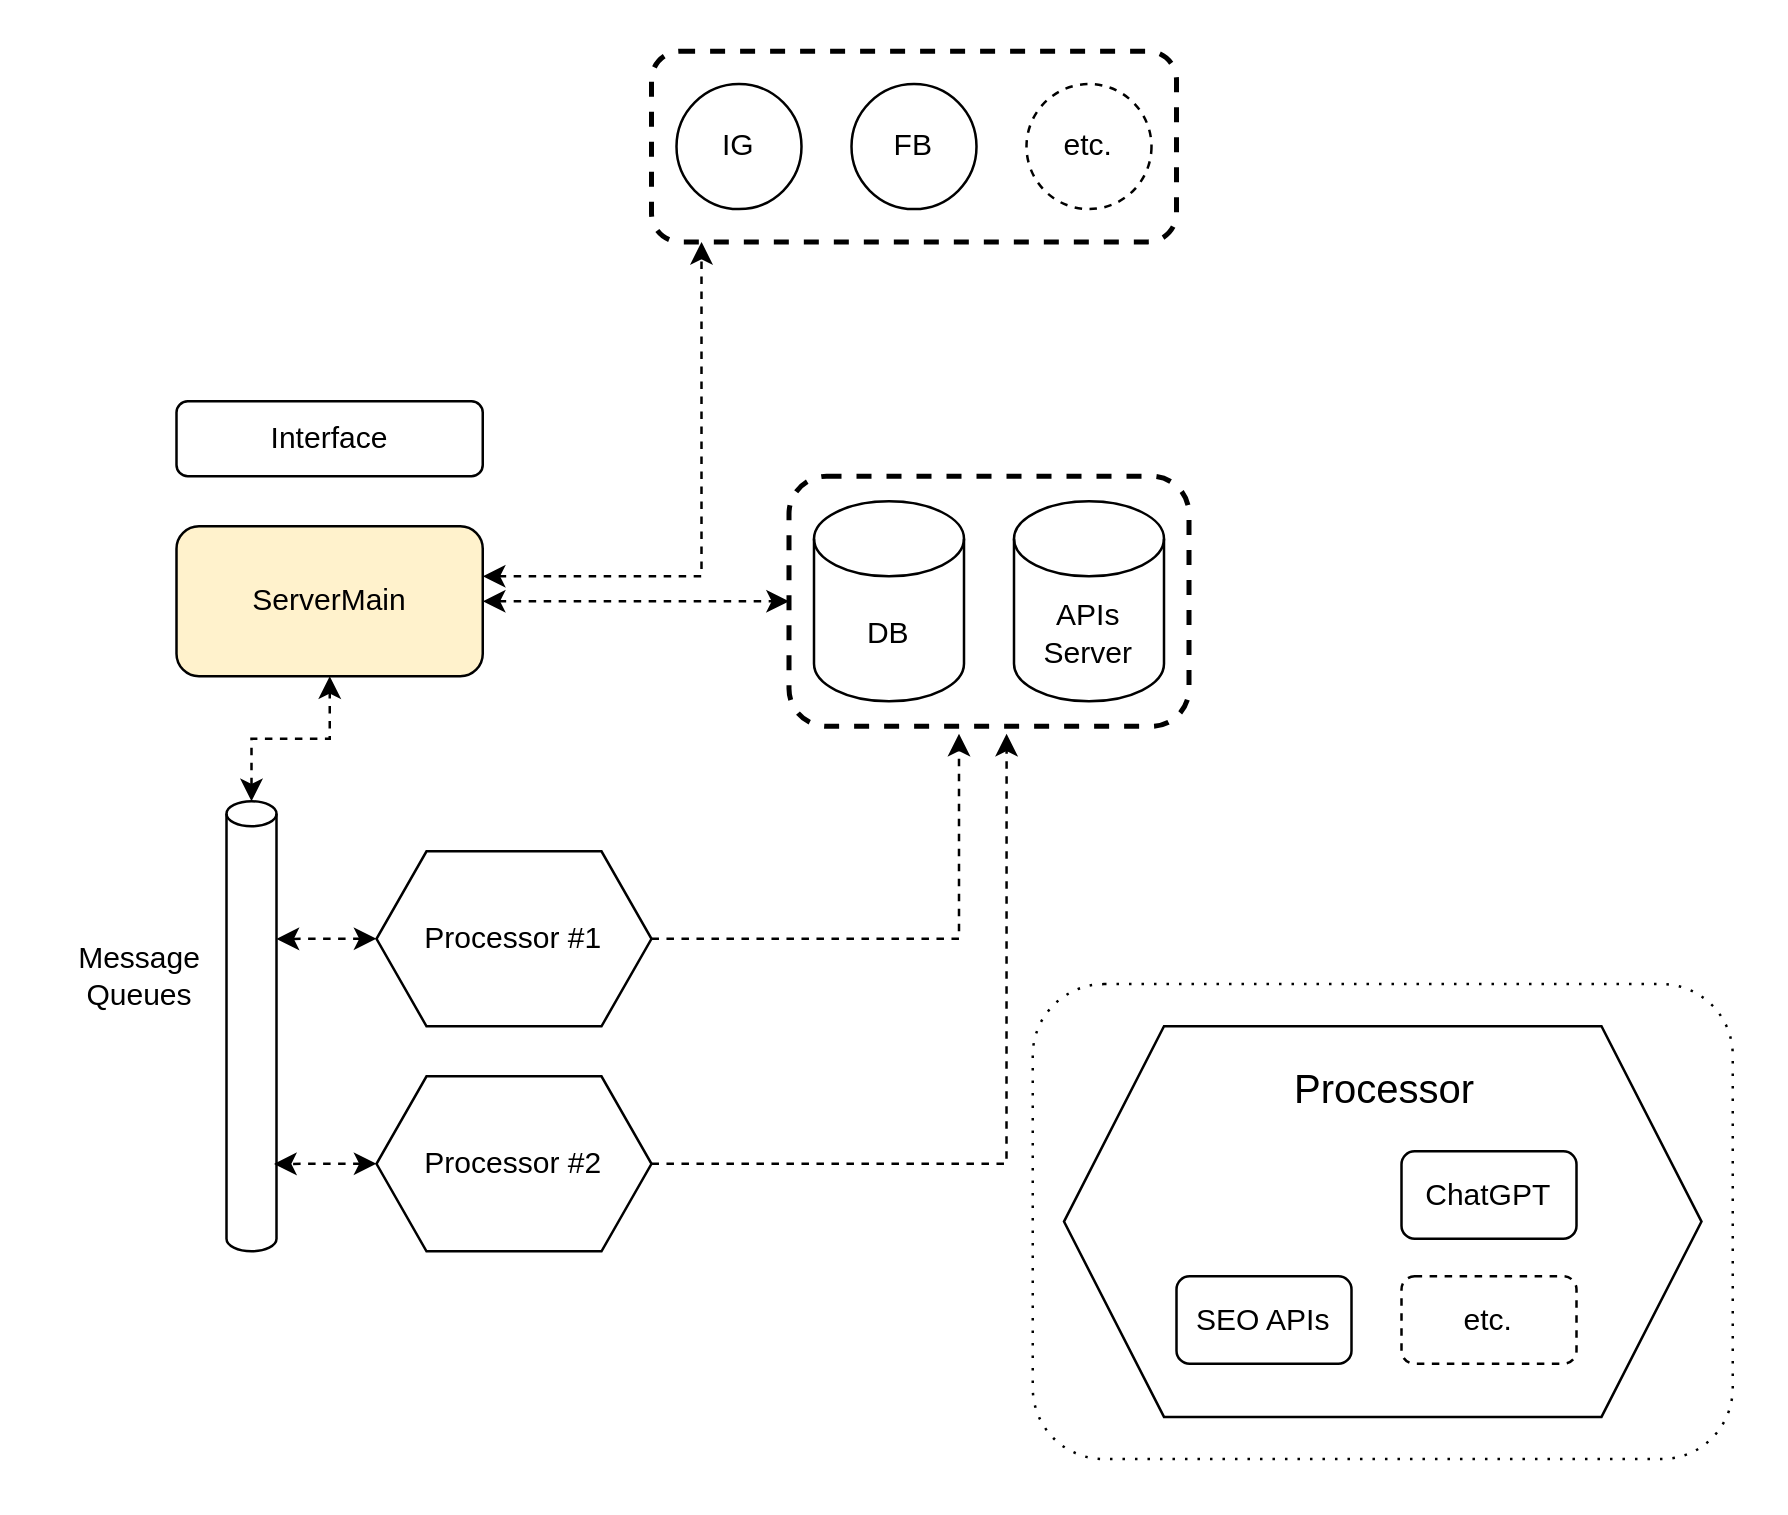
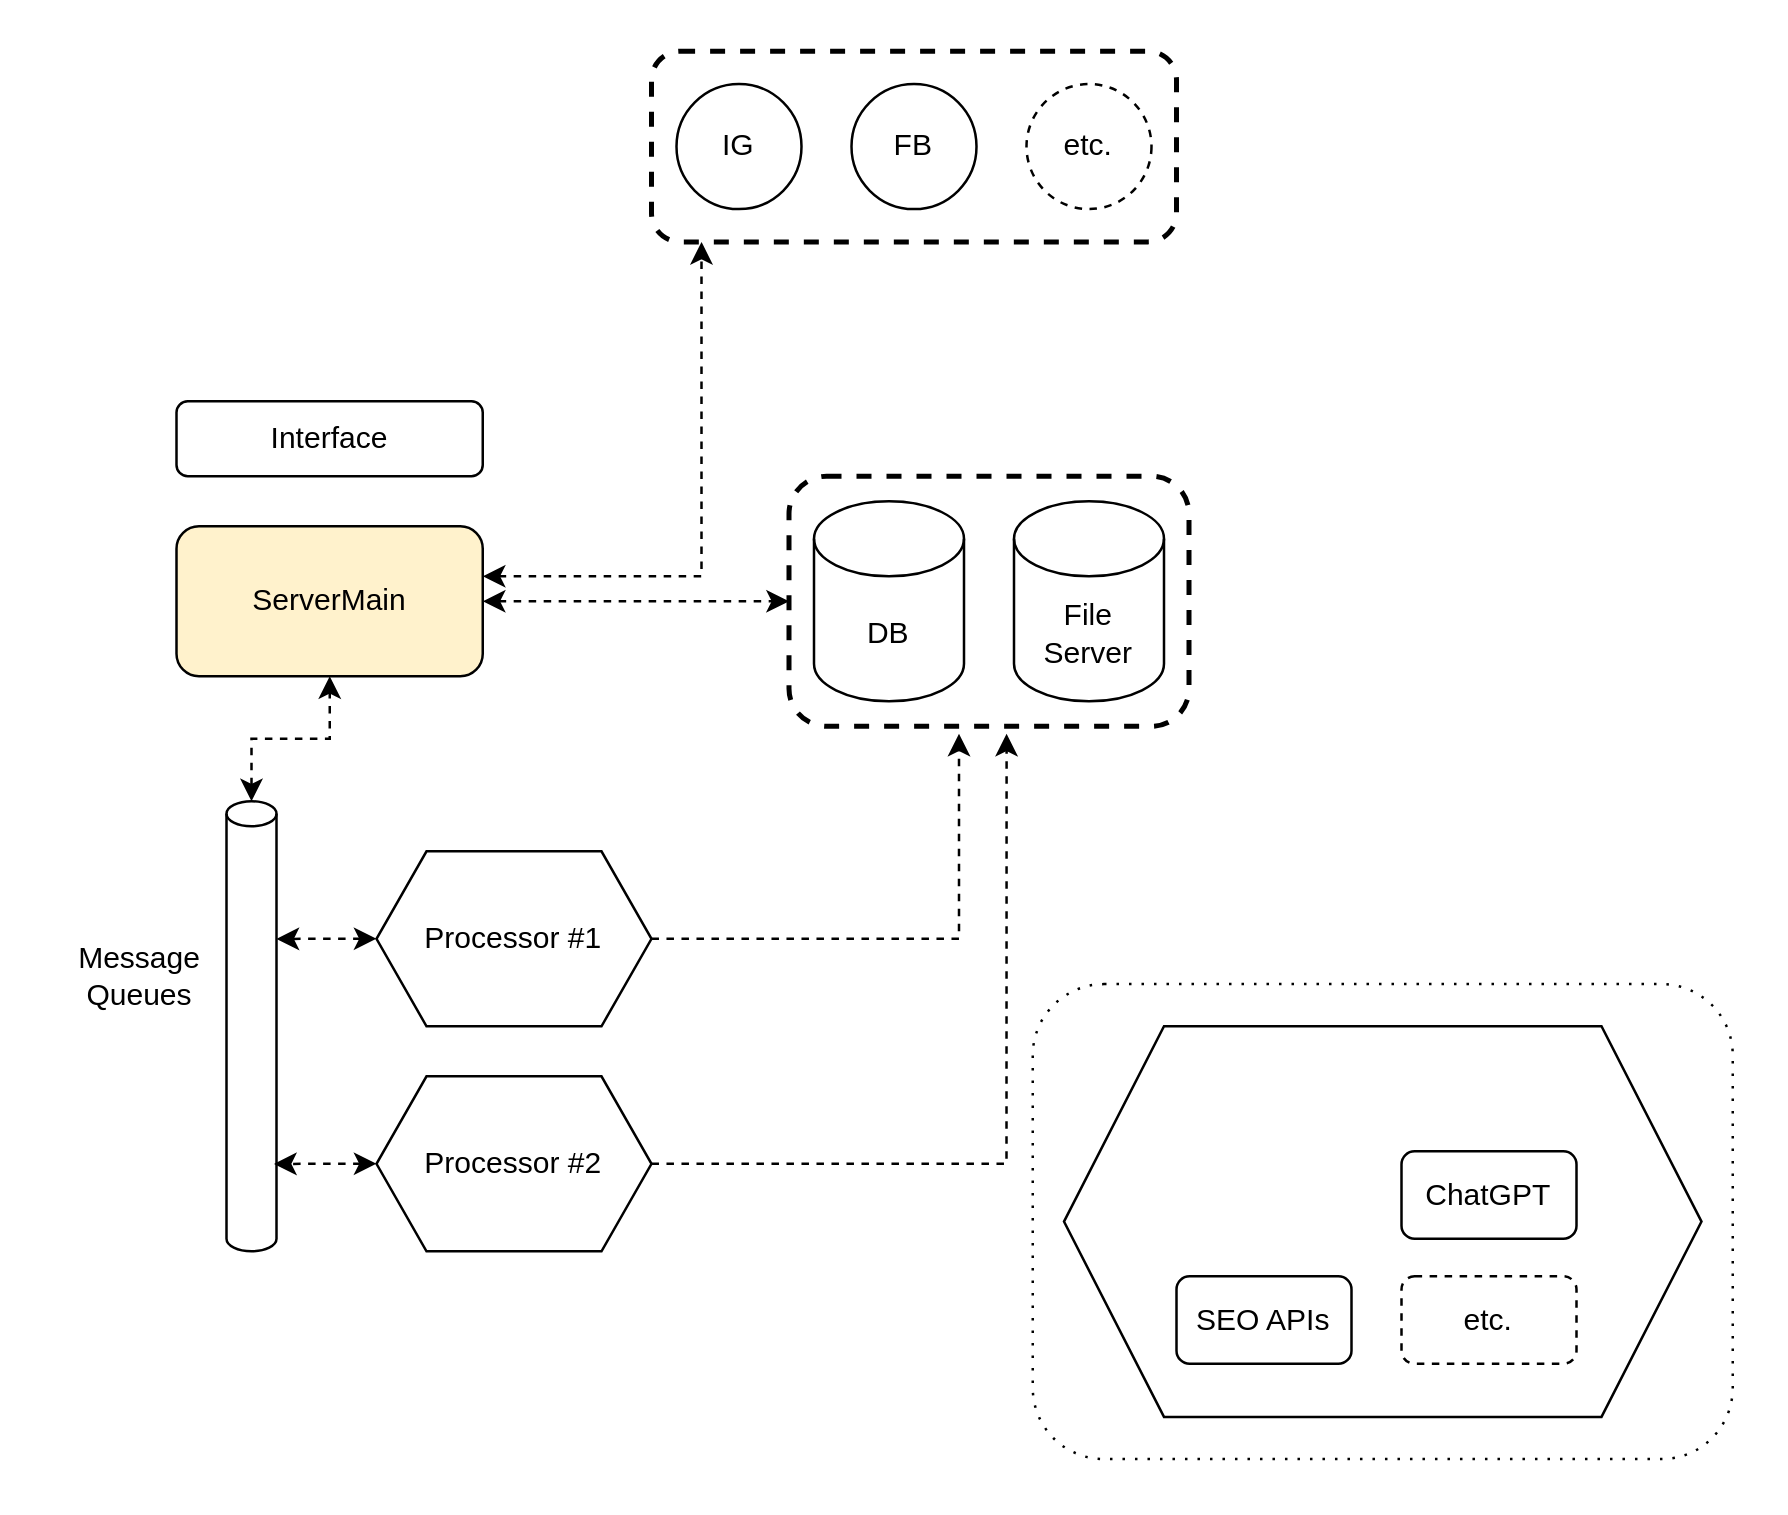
(1089, 634) -> (1089, 634)
(1383, 1089) -> none
